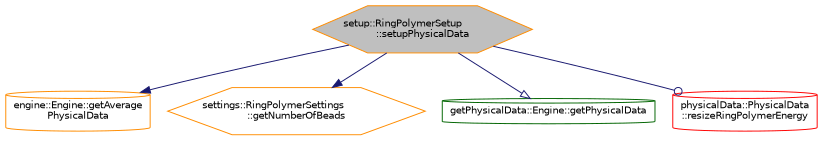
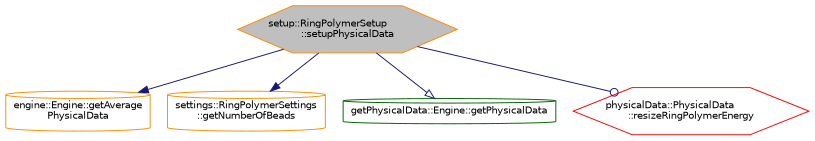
(296, 111) -> (246, 111)
(745, 111) -> (691, 111)
